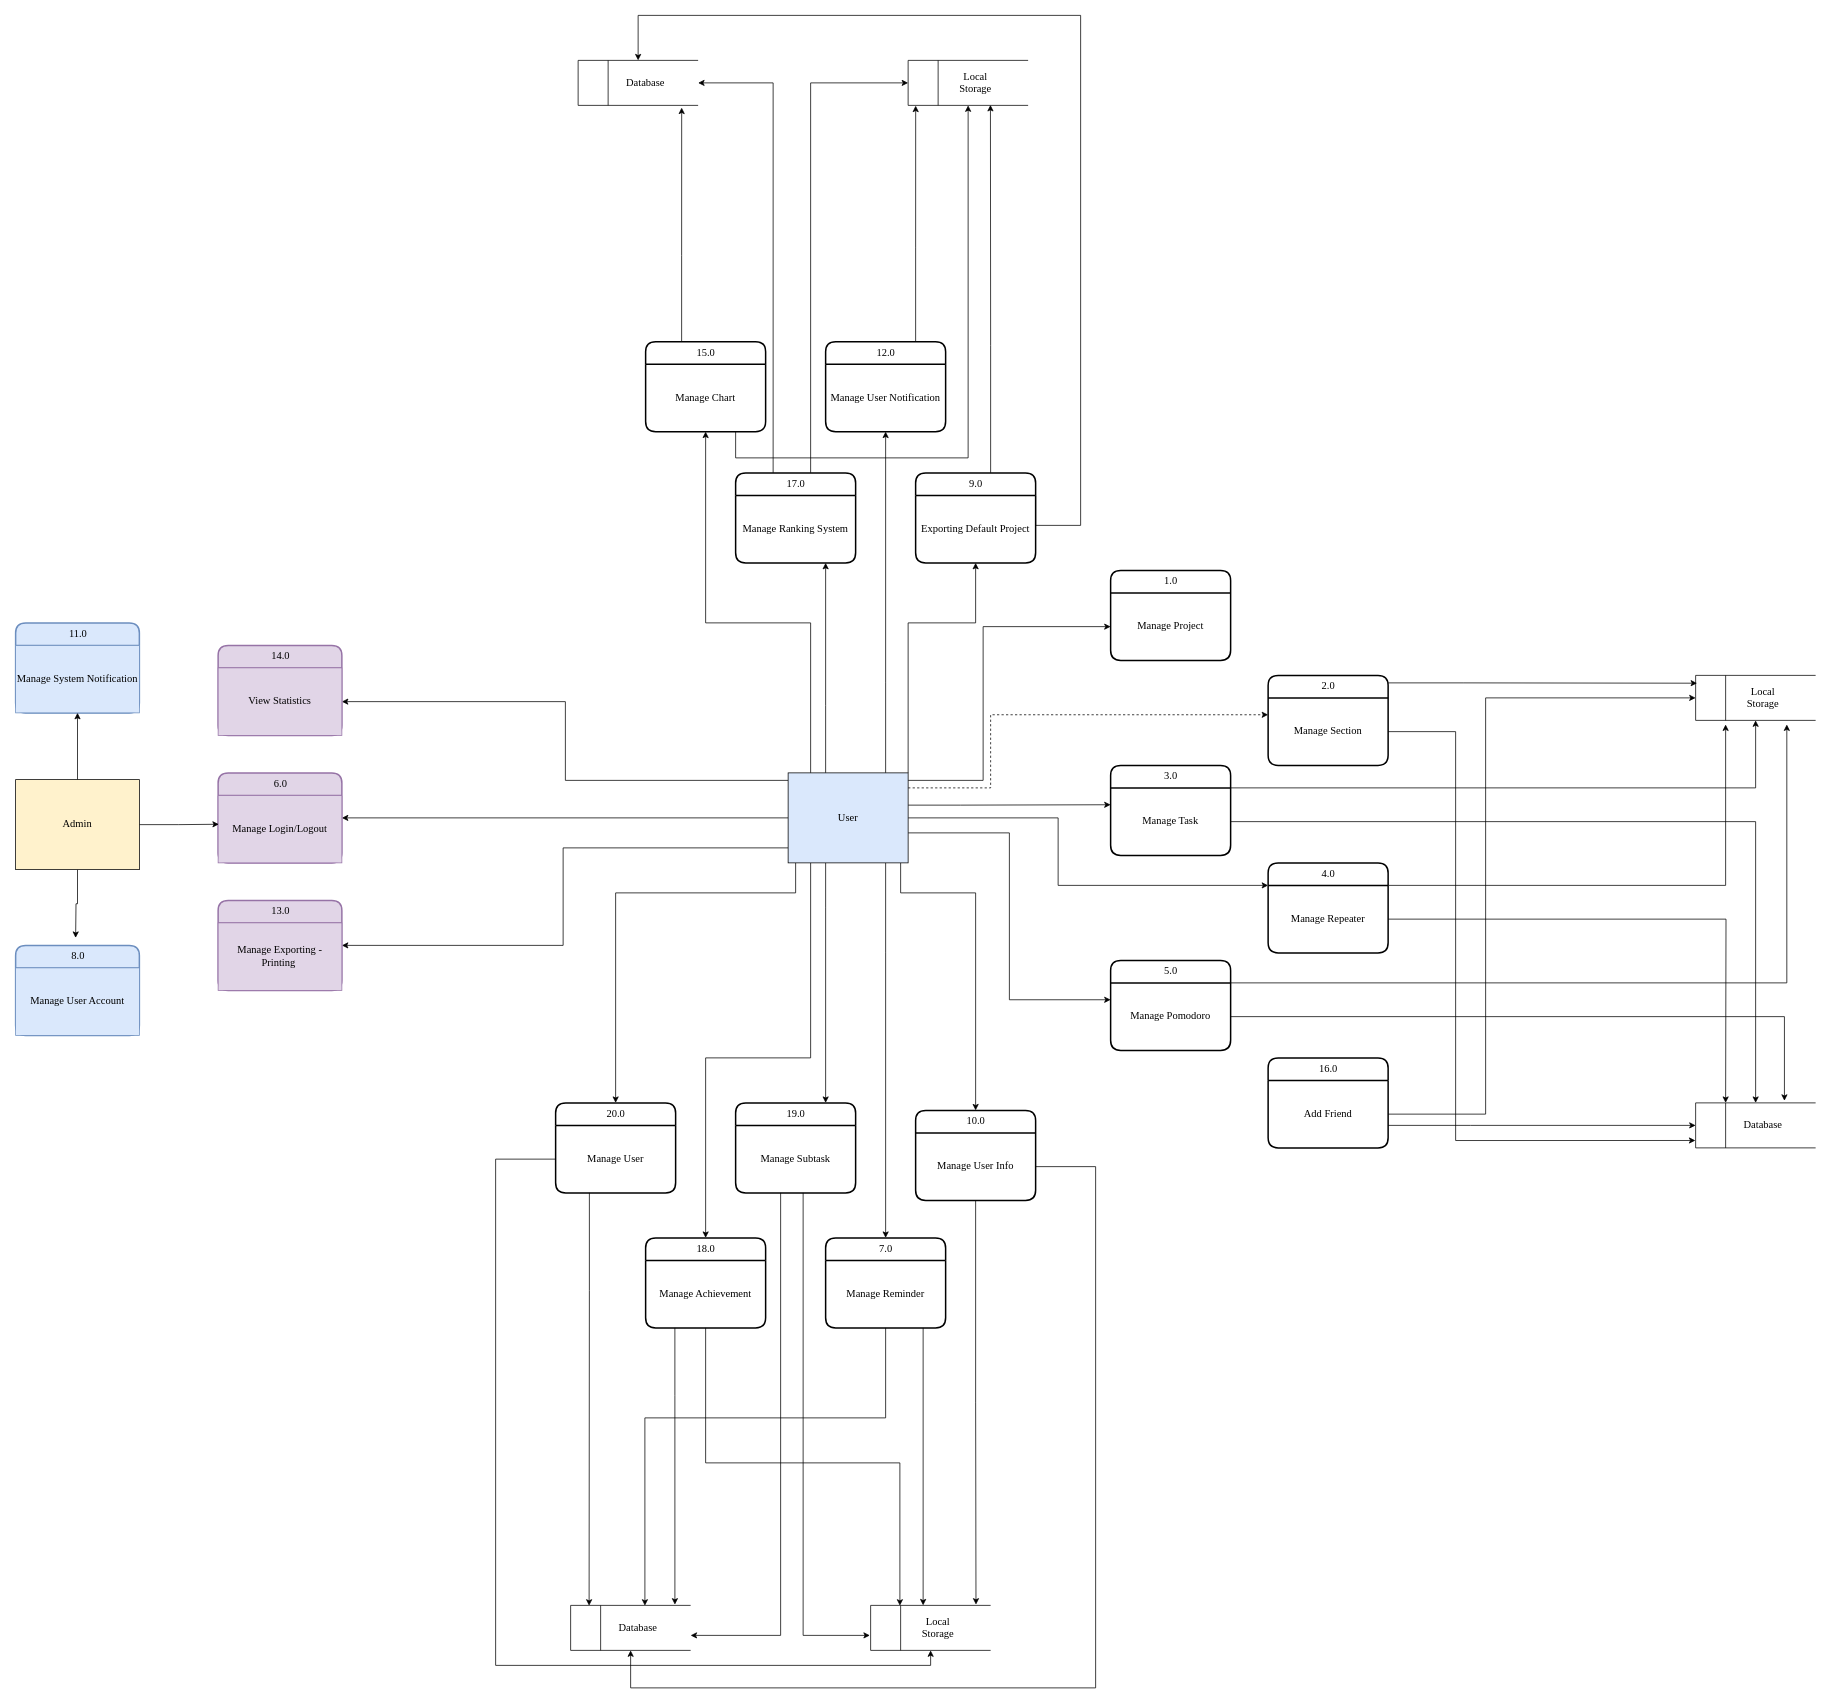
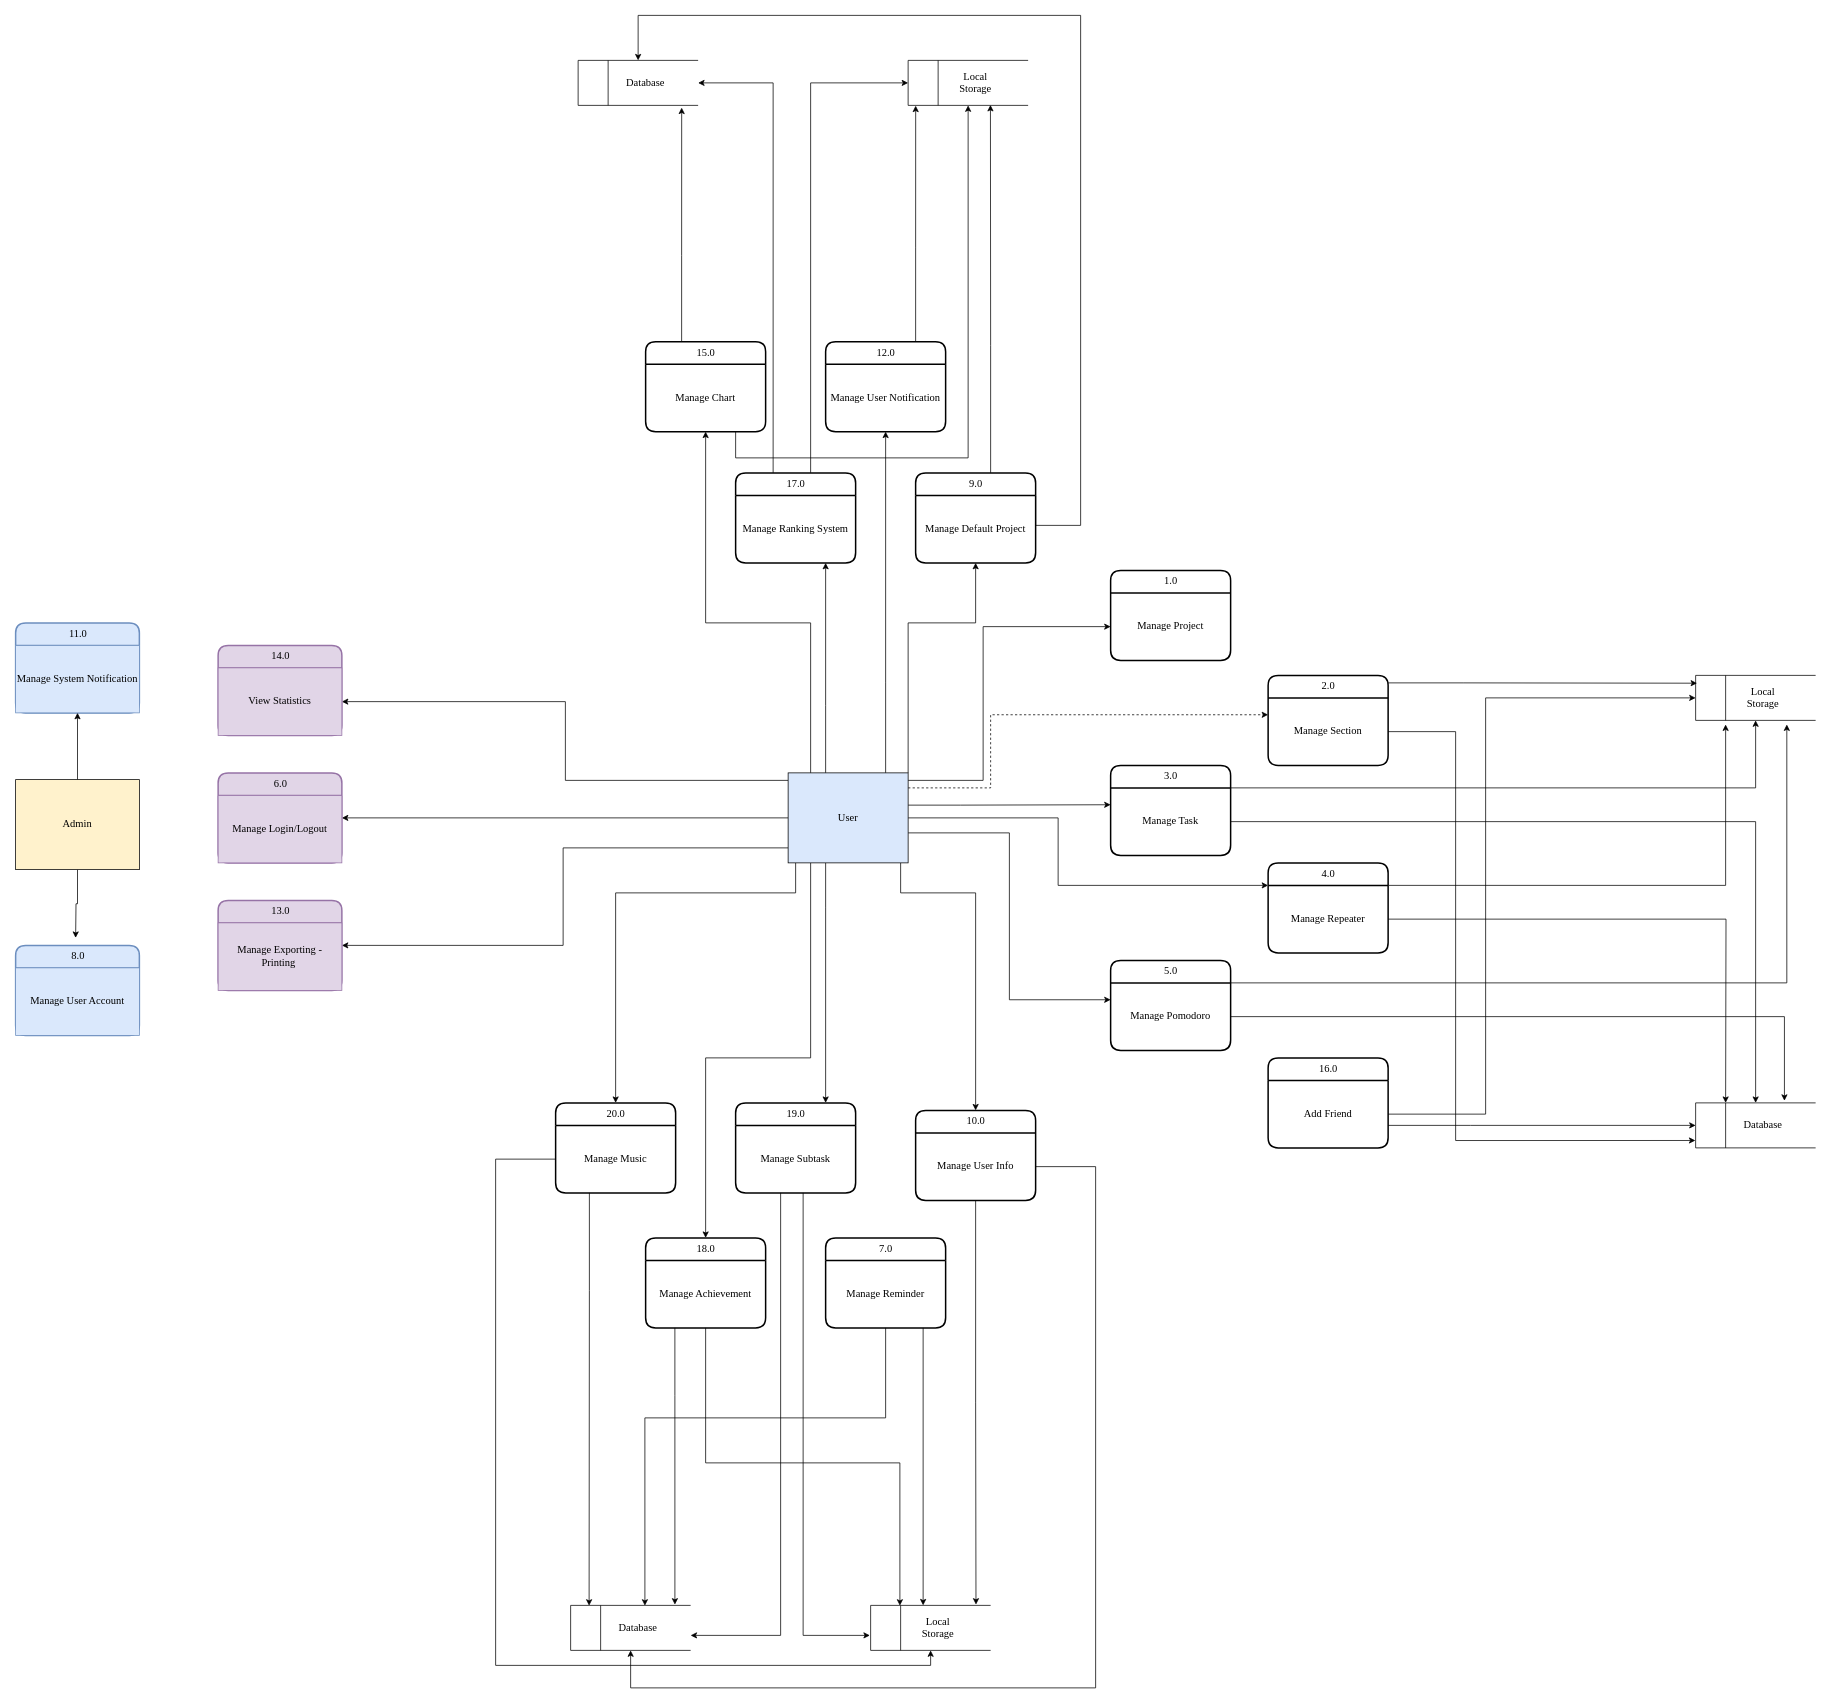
(975, 529) -> (975, 529)
(176, 825) -> none
(885, 1048) -> none
(615, 1159) -> (615, 1159)
